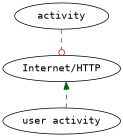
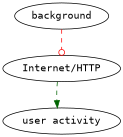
(62, 16) -> (62, 16)
(67, 99) -> (57, 91)
